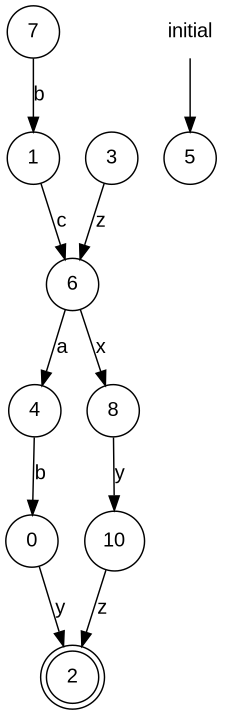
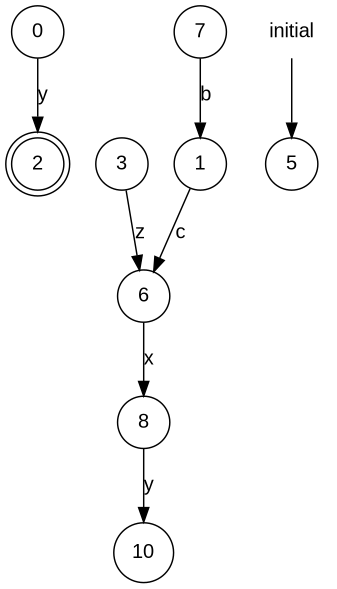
(35, 411) -> none
(96, 601) -> none
